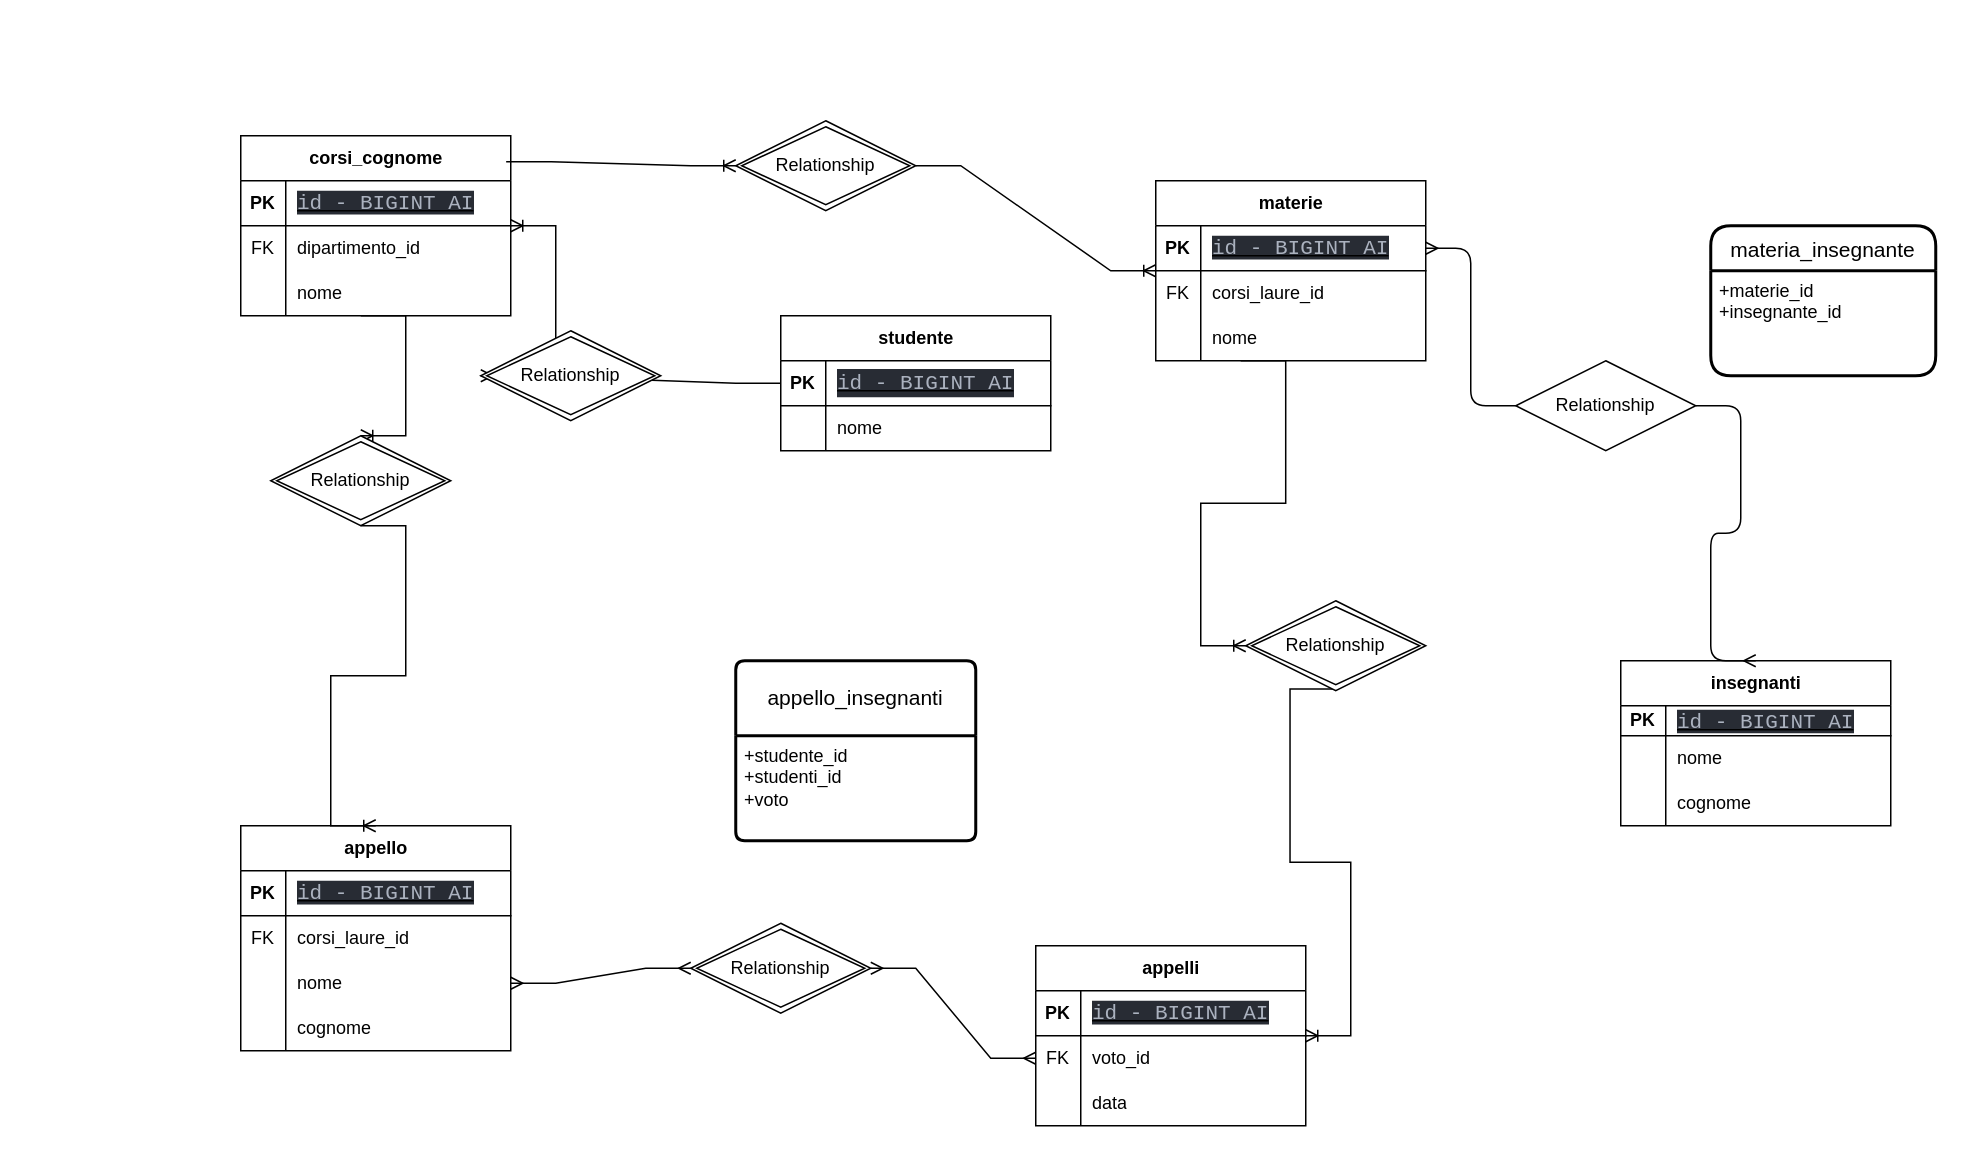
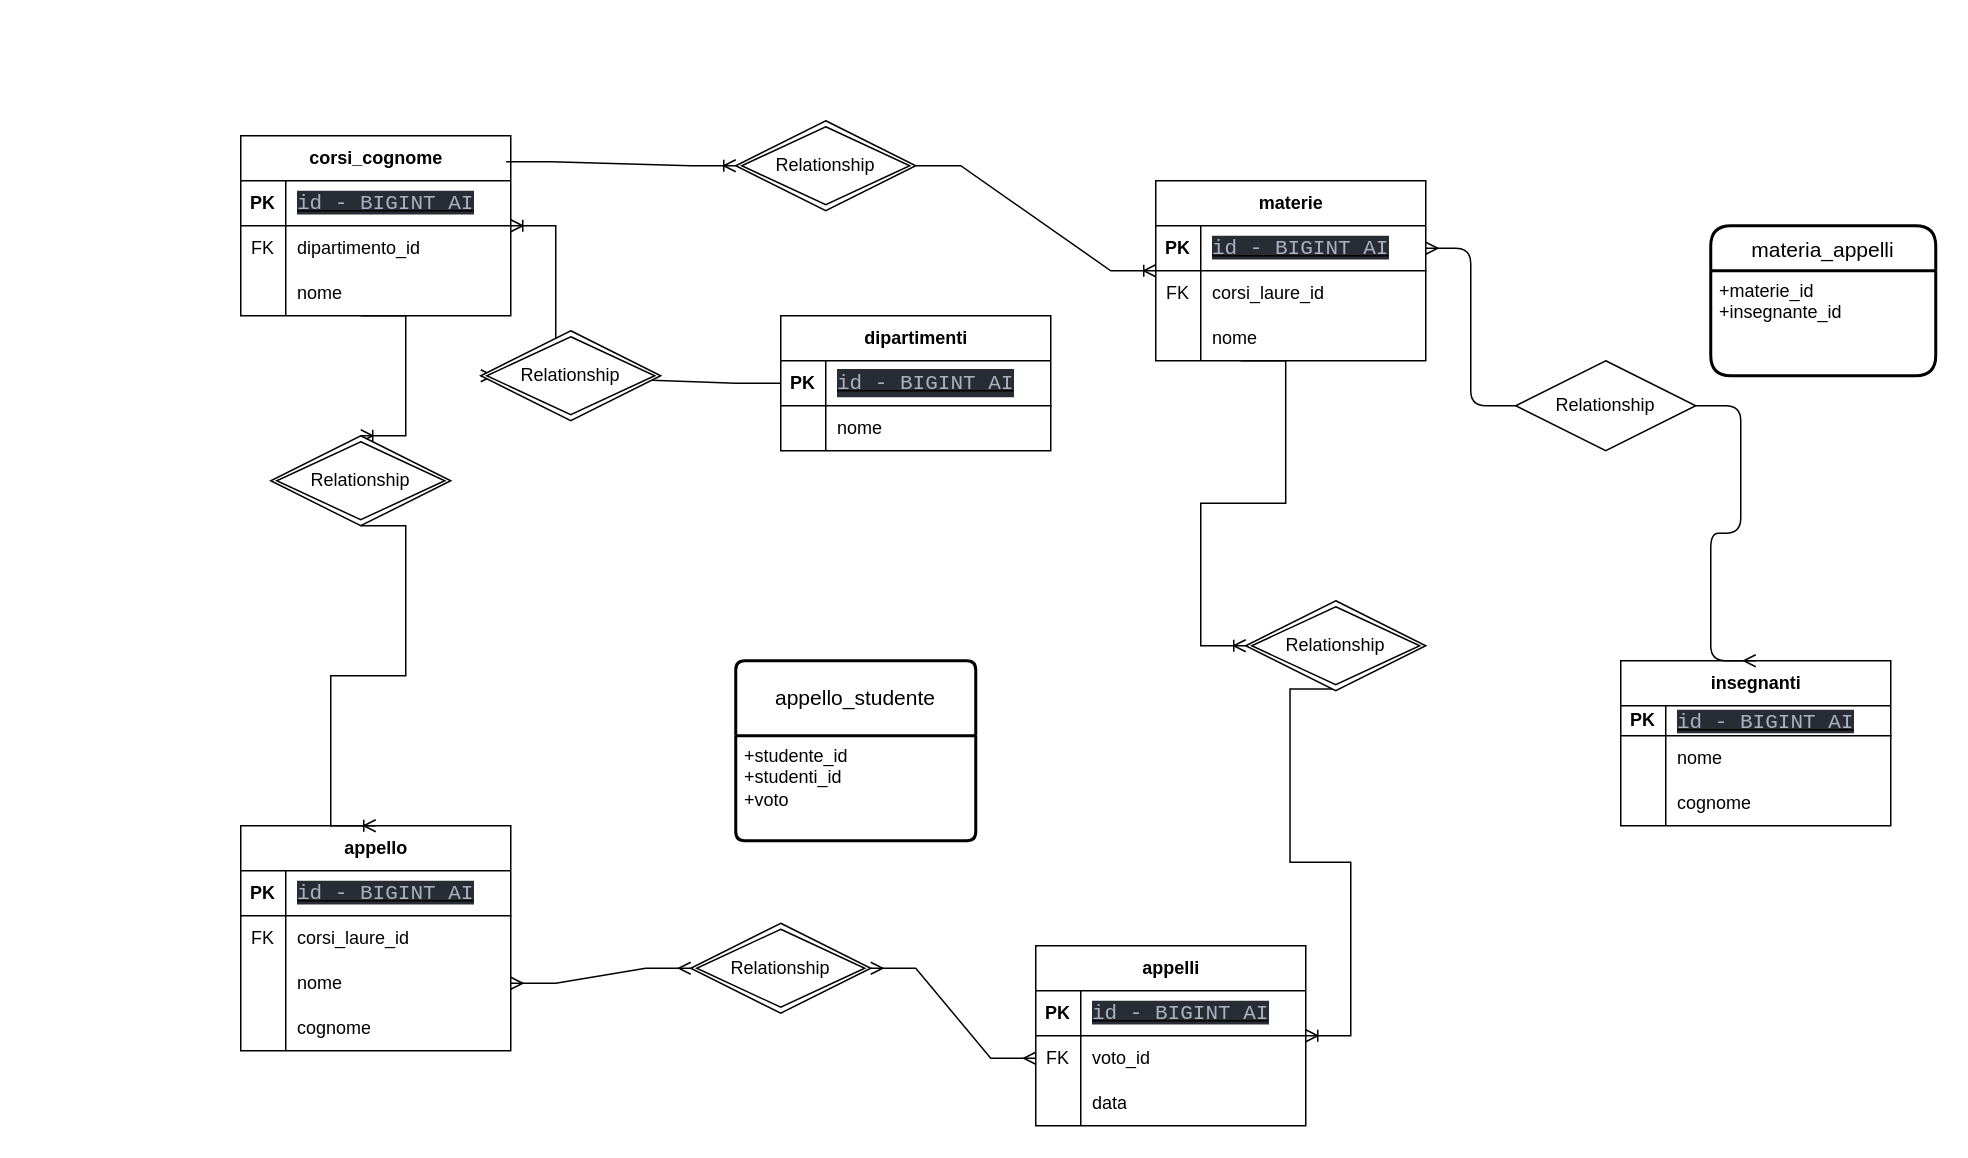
(1823, 250) -> (1823, 250)
(917, 338) -> (917, 338)
(856, 698) -> (856, 698)
